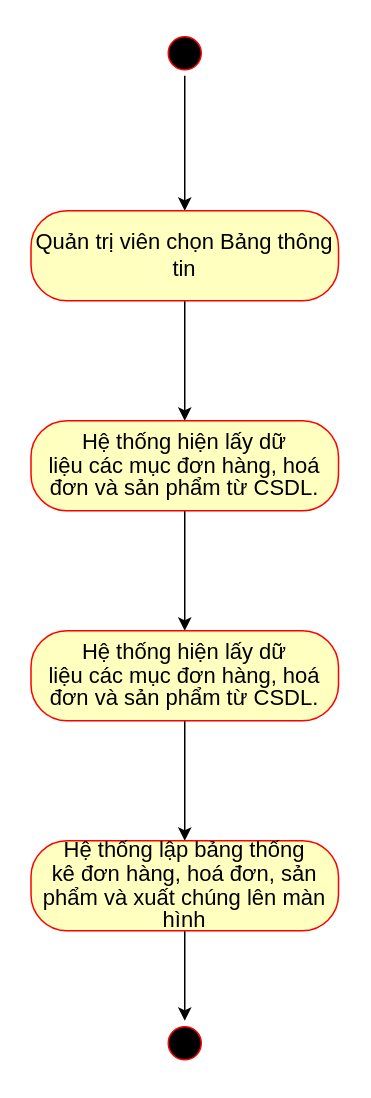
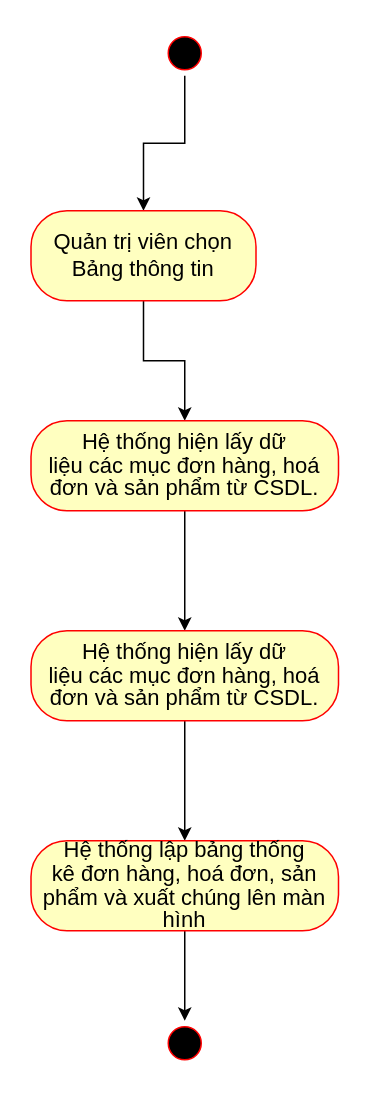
(185, 256) -> (143, 256)
